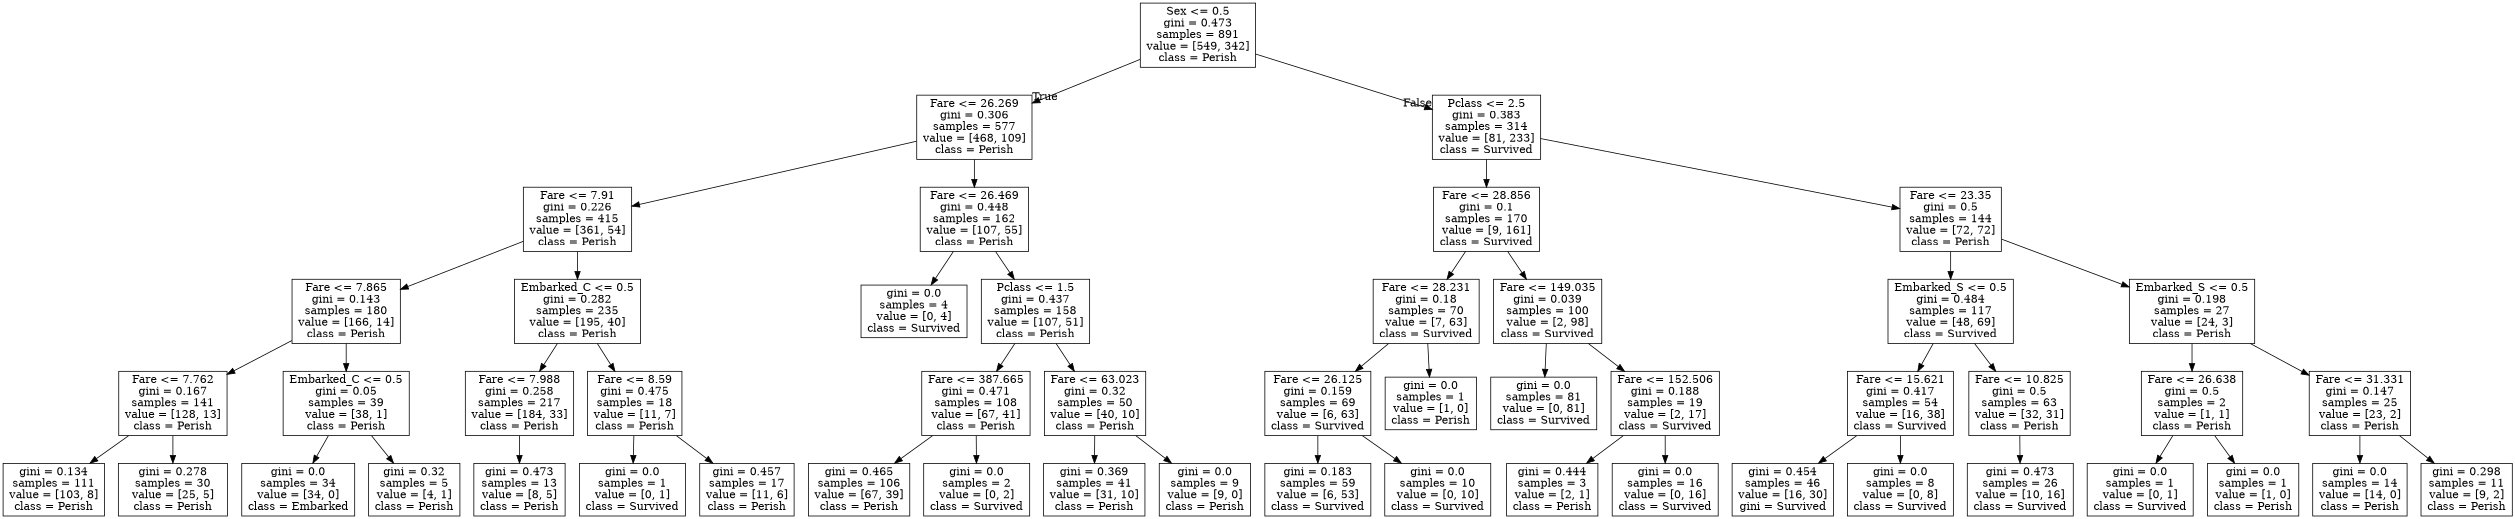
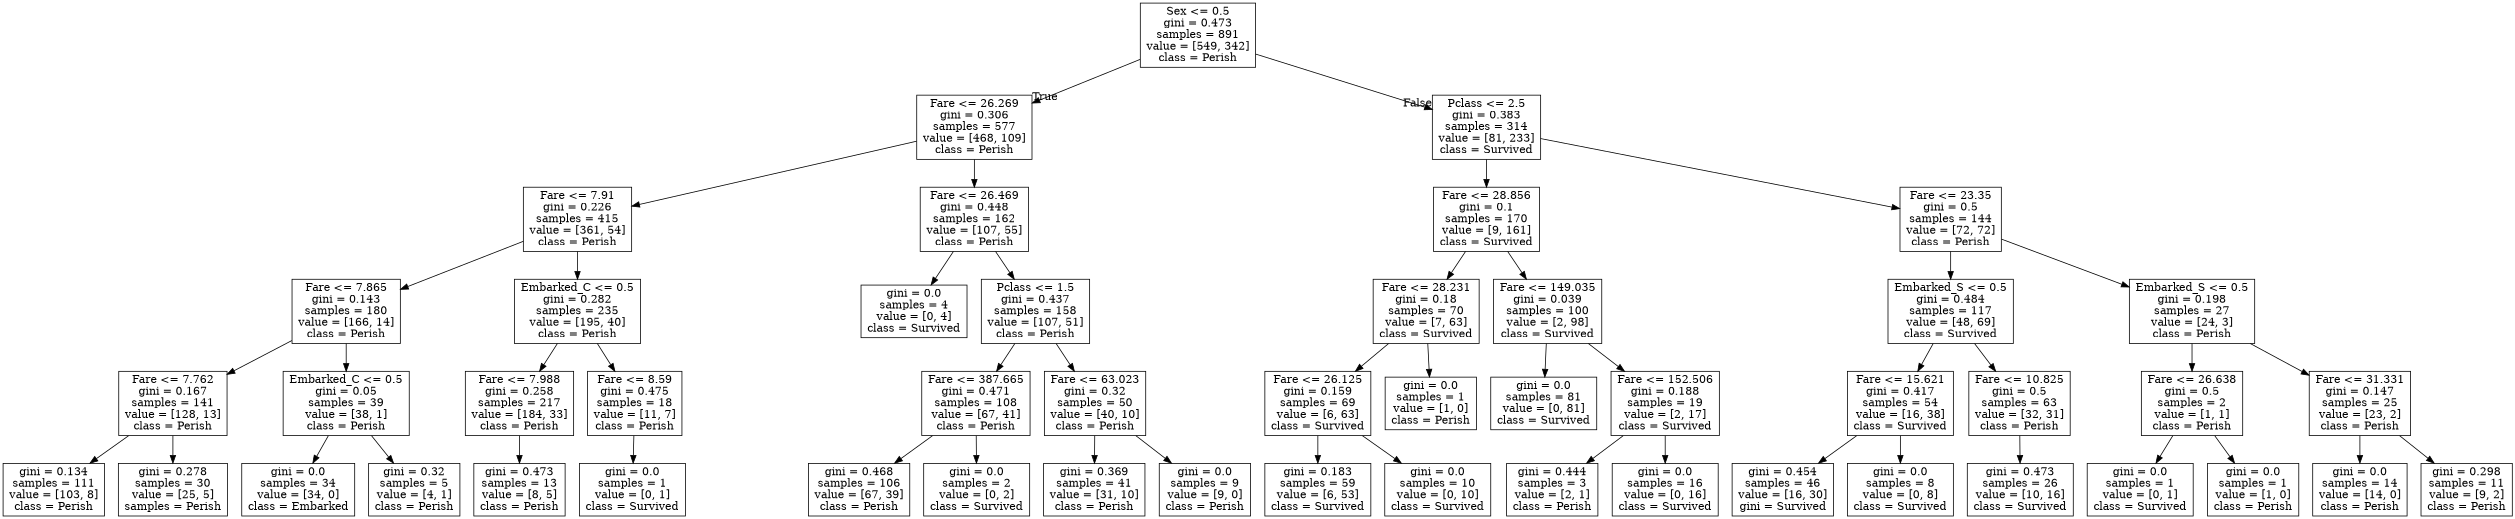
(173, 490) -> (173, 490)
(747, 490) -> none
(859, 490) -> (859, 490)
